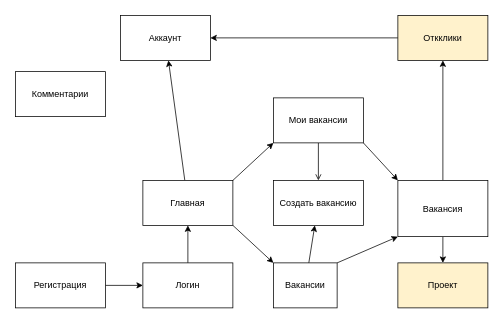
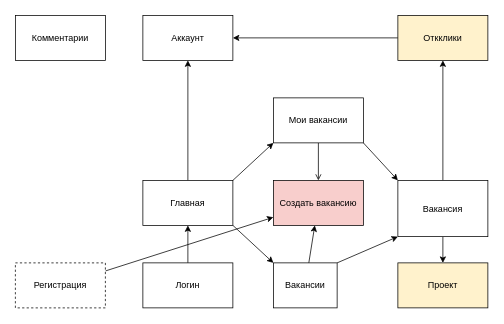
(165, 38) -> (188, 38)
(60, 94) -> (60, 38)
(318, 203) -> (318, 203)
(60, 285) -> (60, 285)
(122, 285) -> (185, 246)
